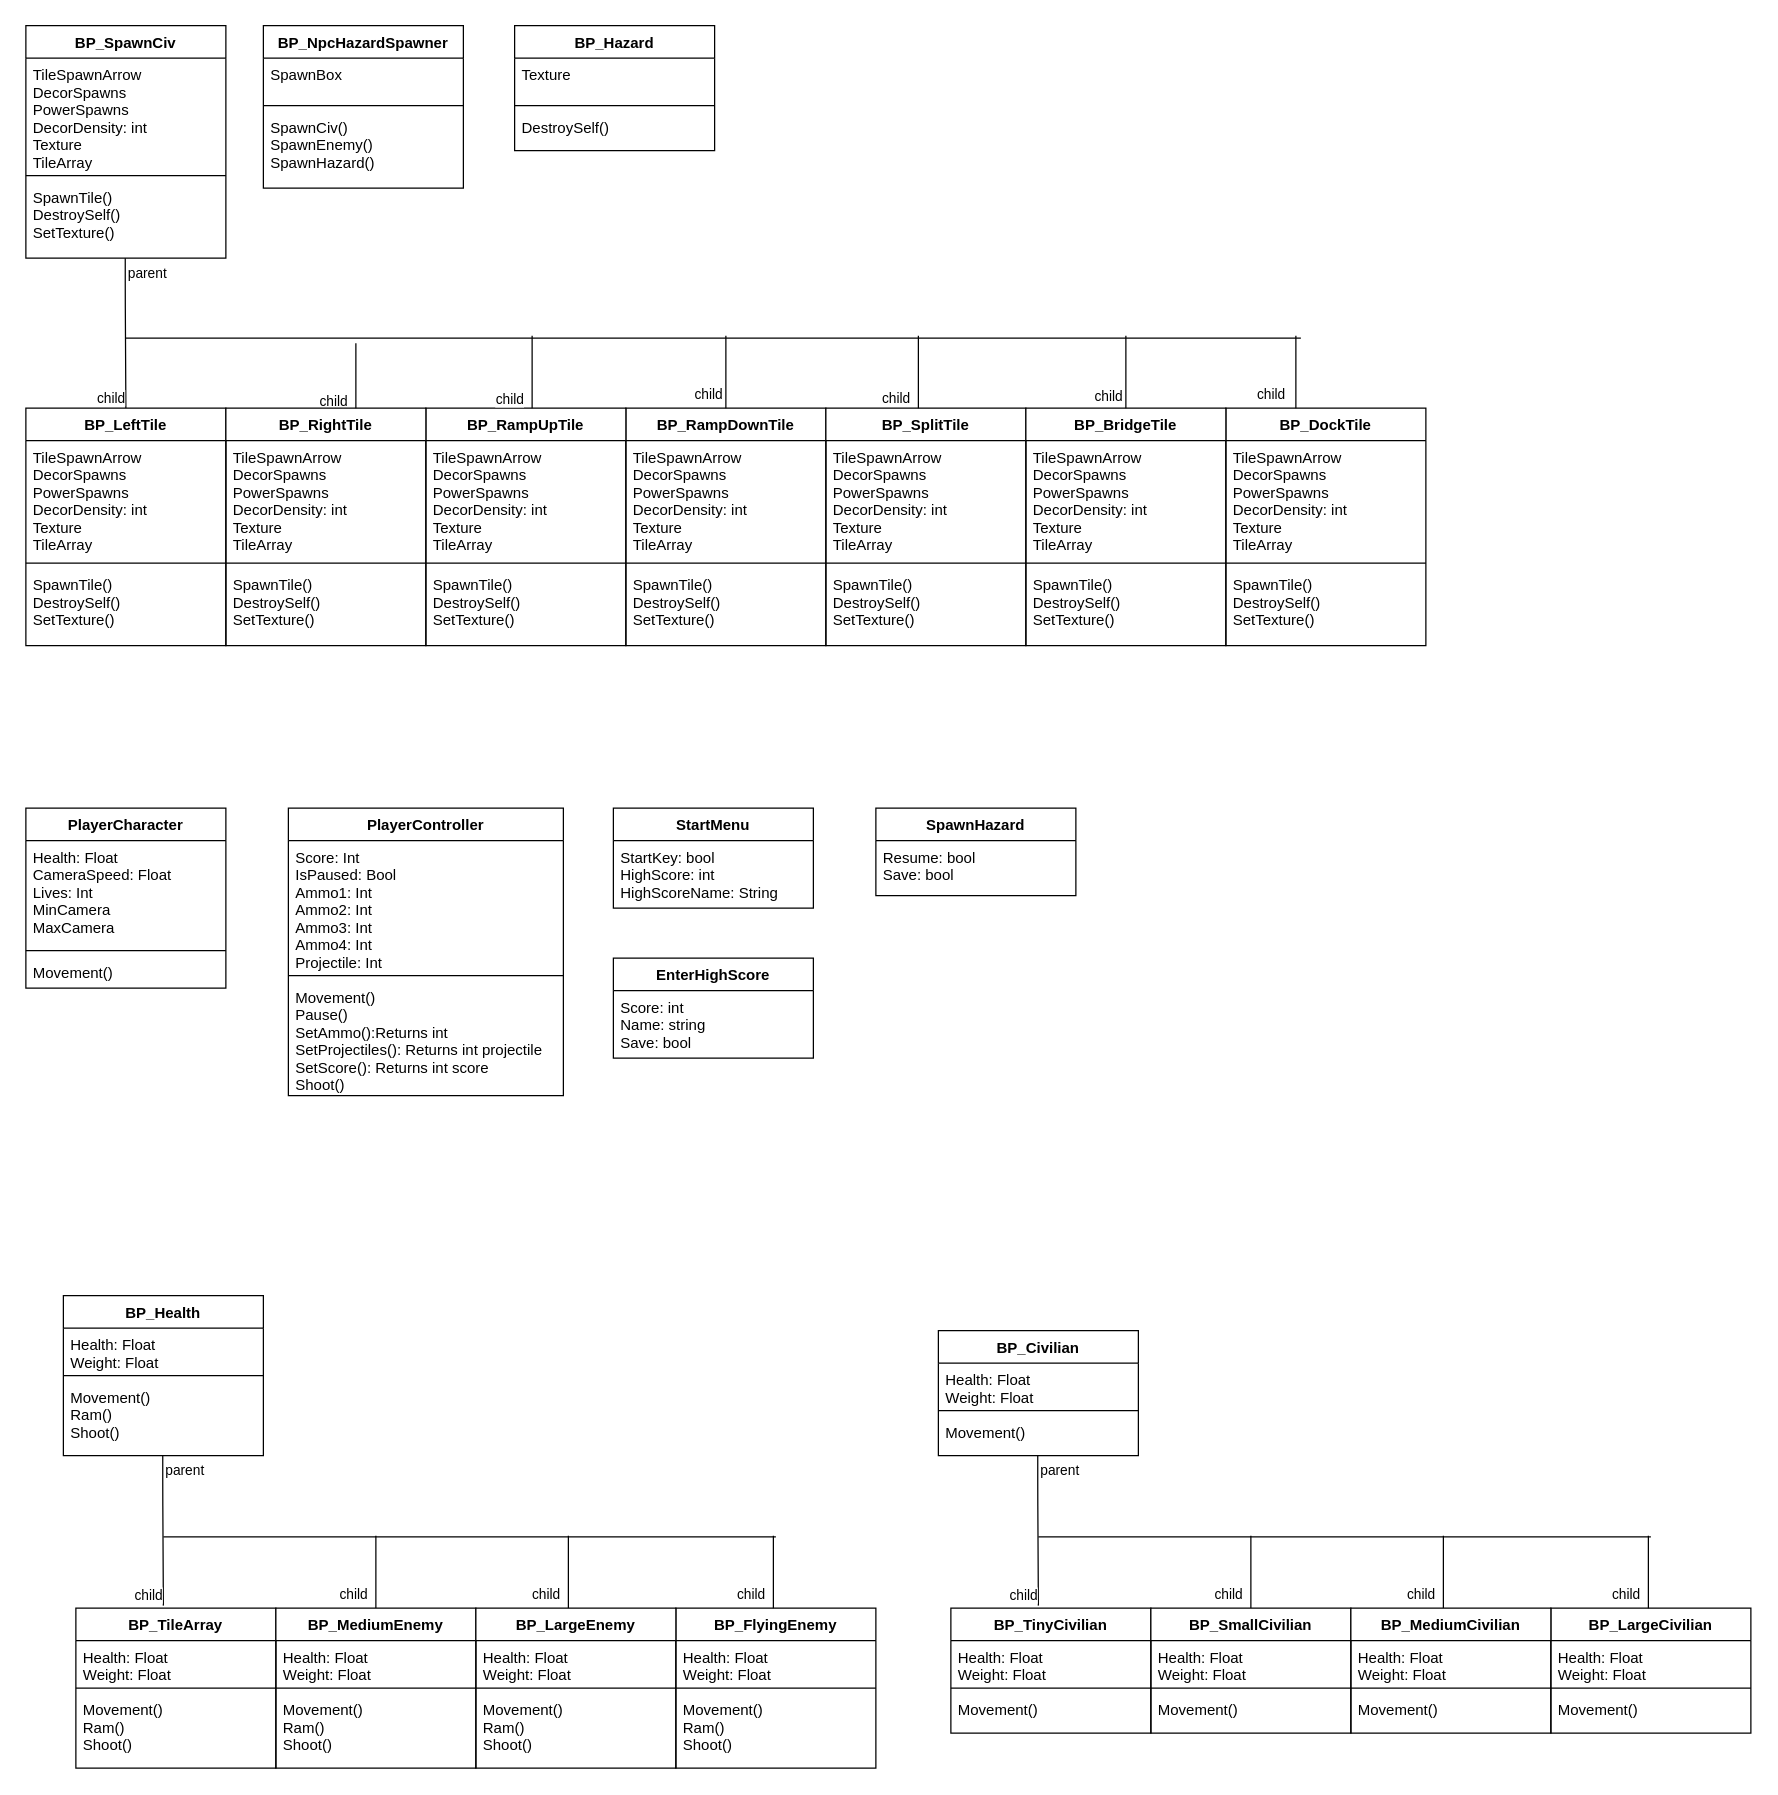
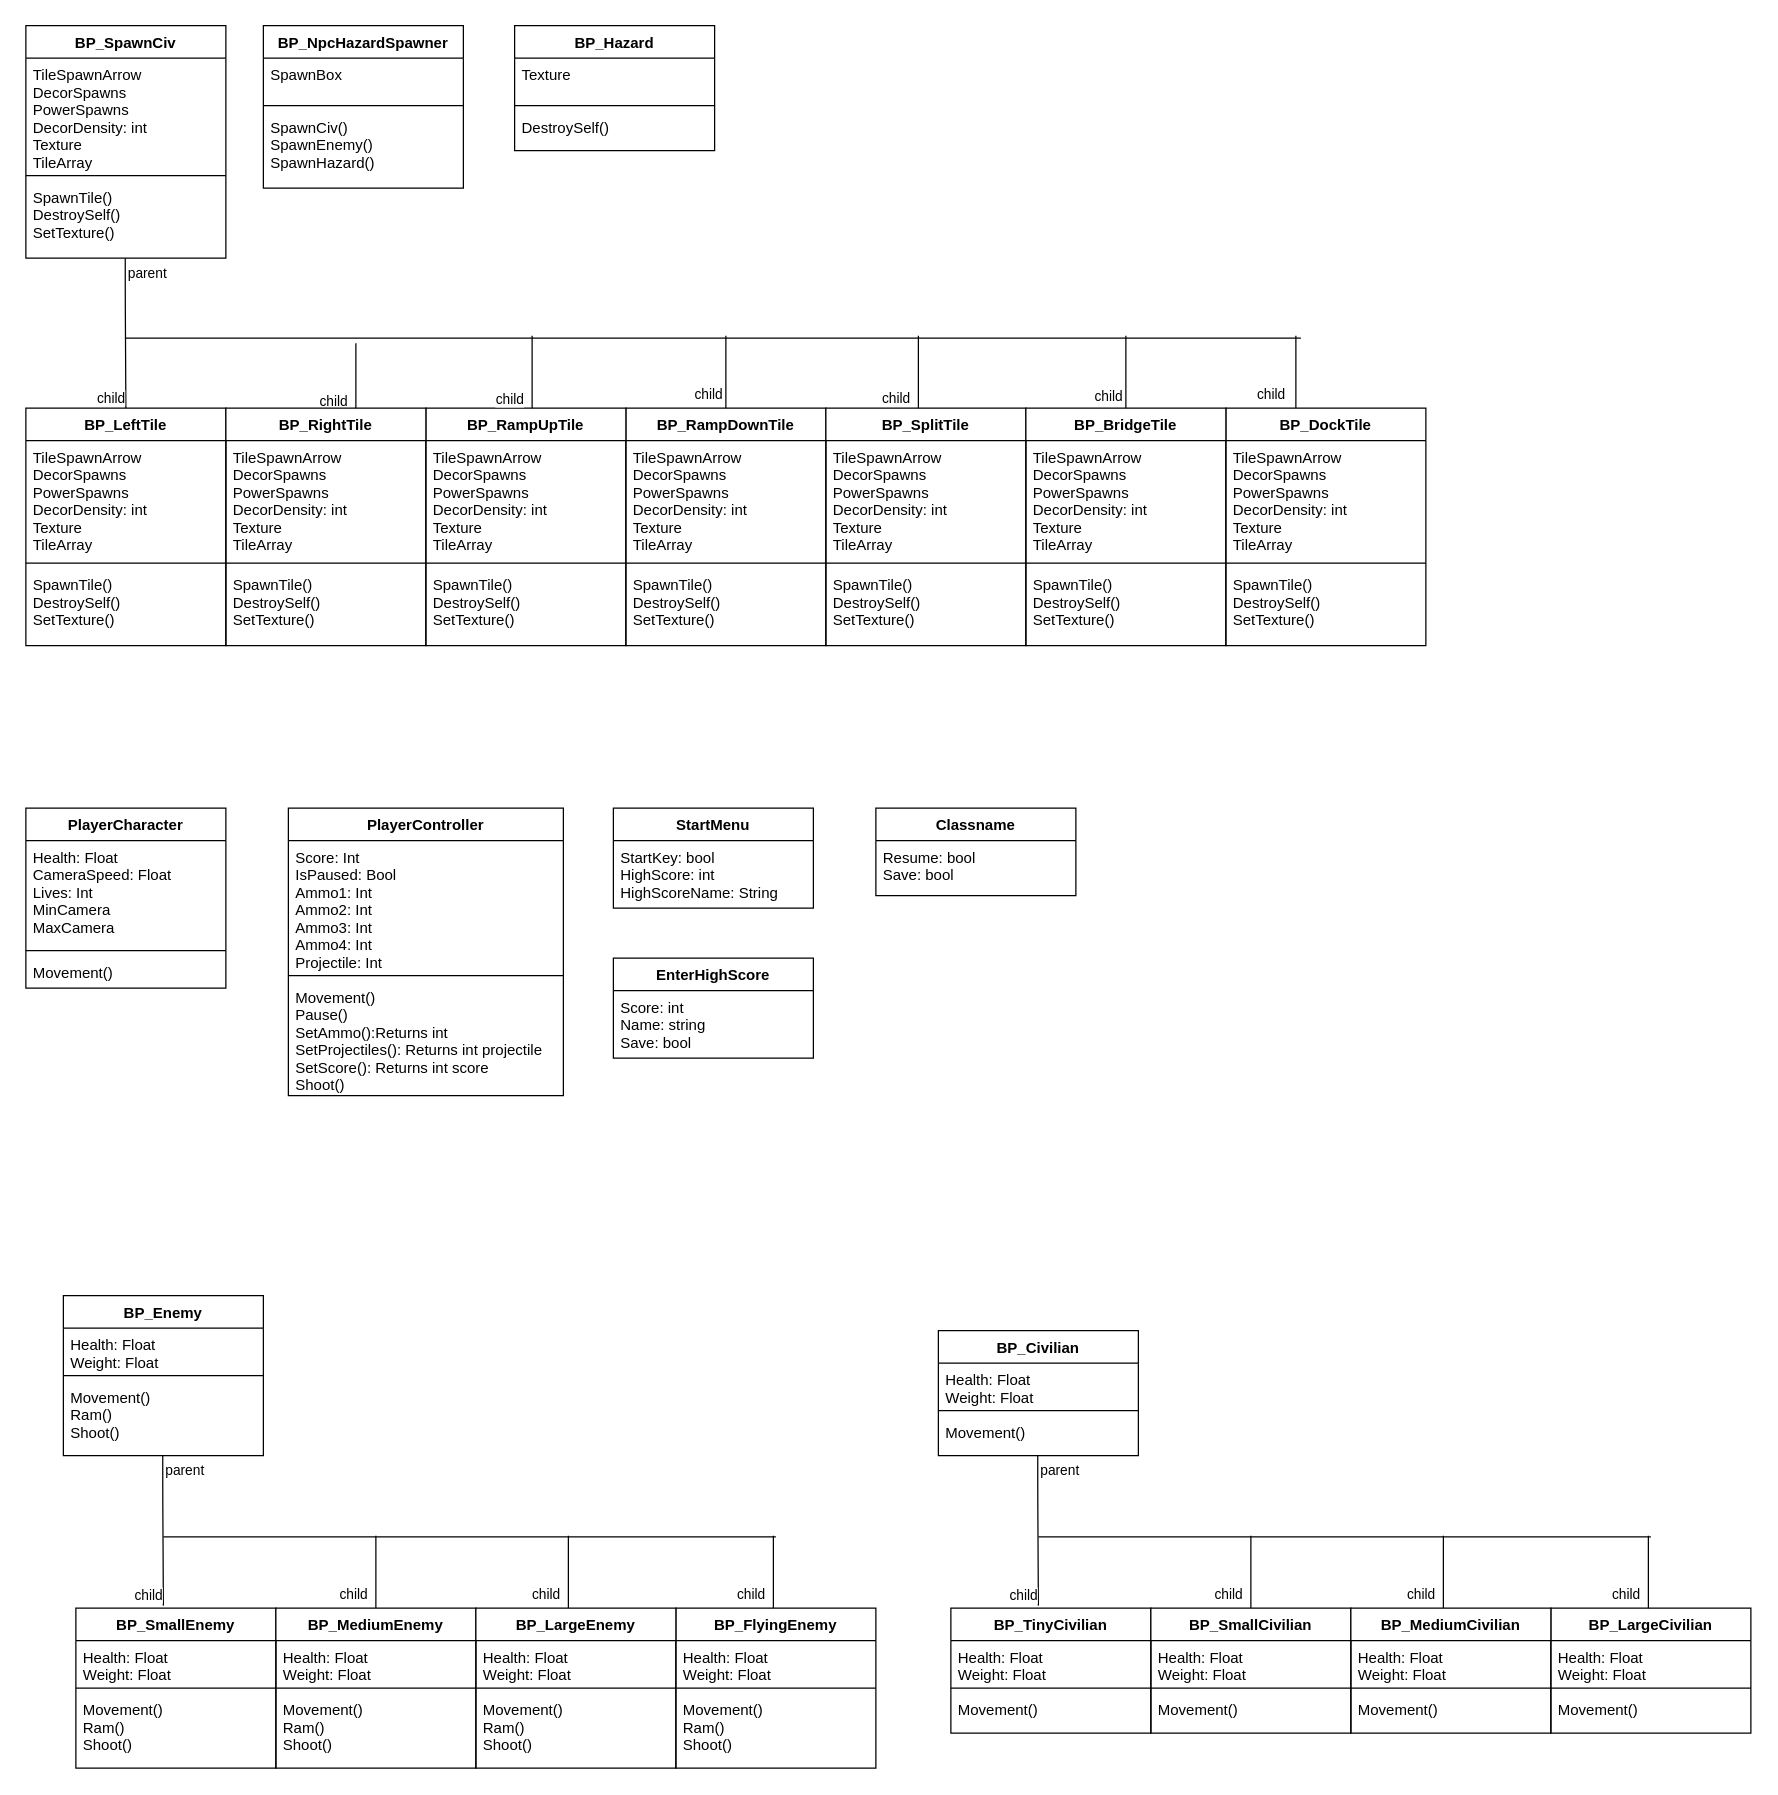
(975, 825) -> (975, 825)
(163, 1313) -> (163, 1313)
(175, 1625) -> (175, 1625)
